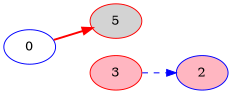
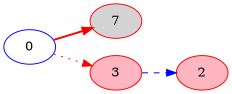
(116, 21) -> (116, 21)
none -> (68, 59)
(202, 73) -> (202, 73)
